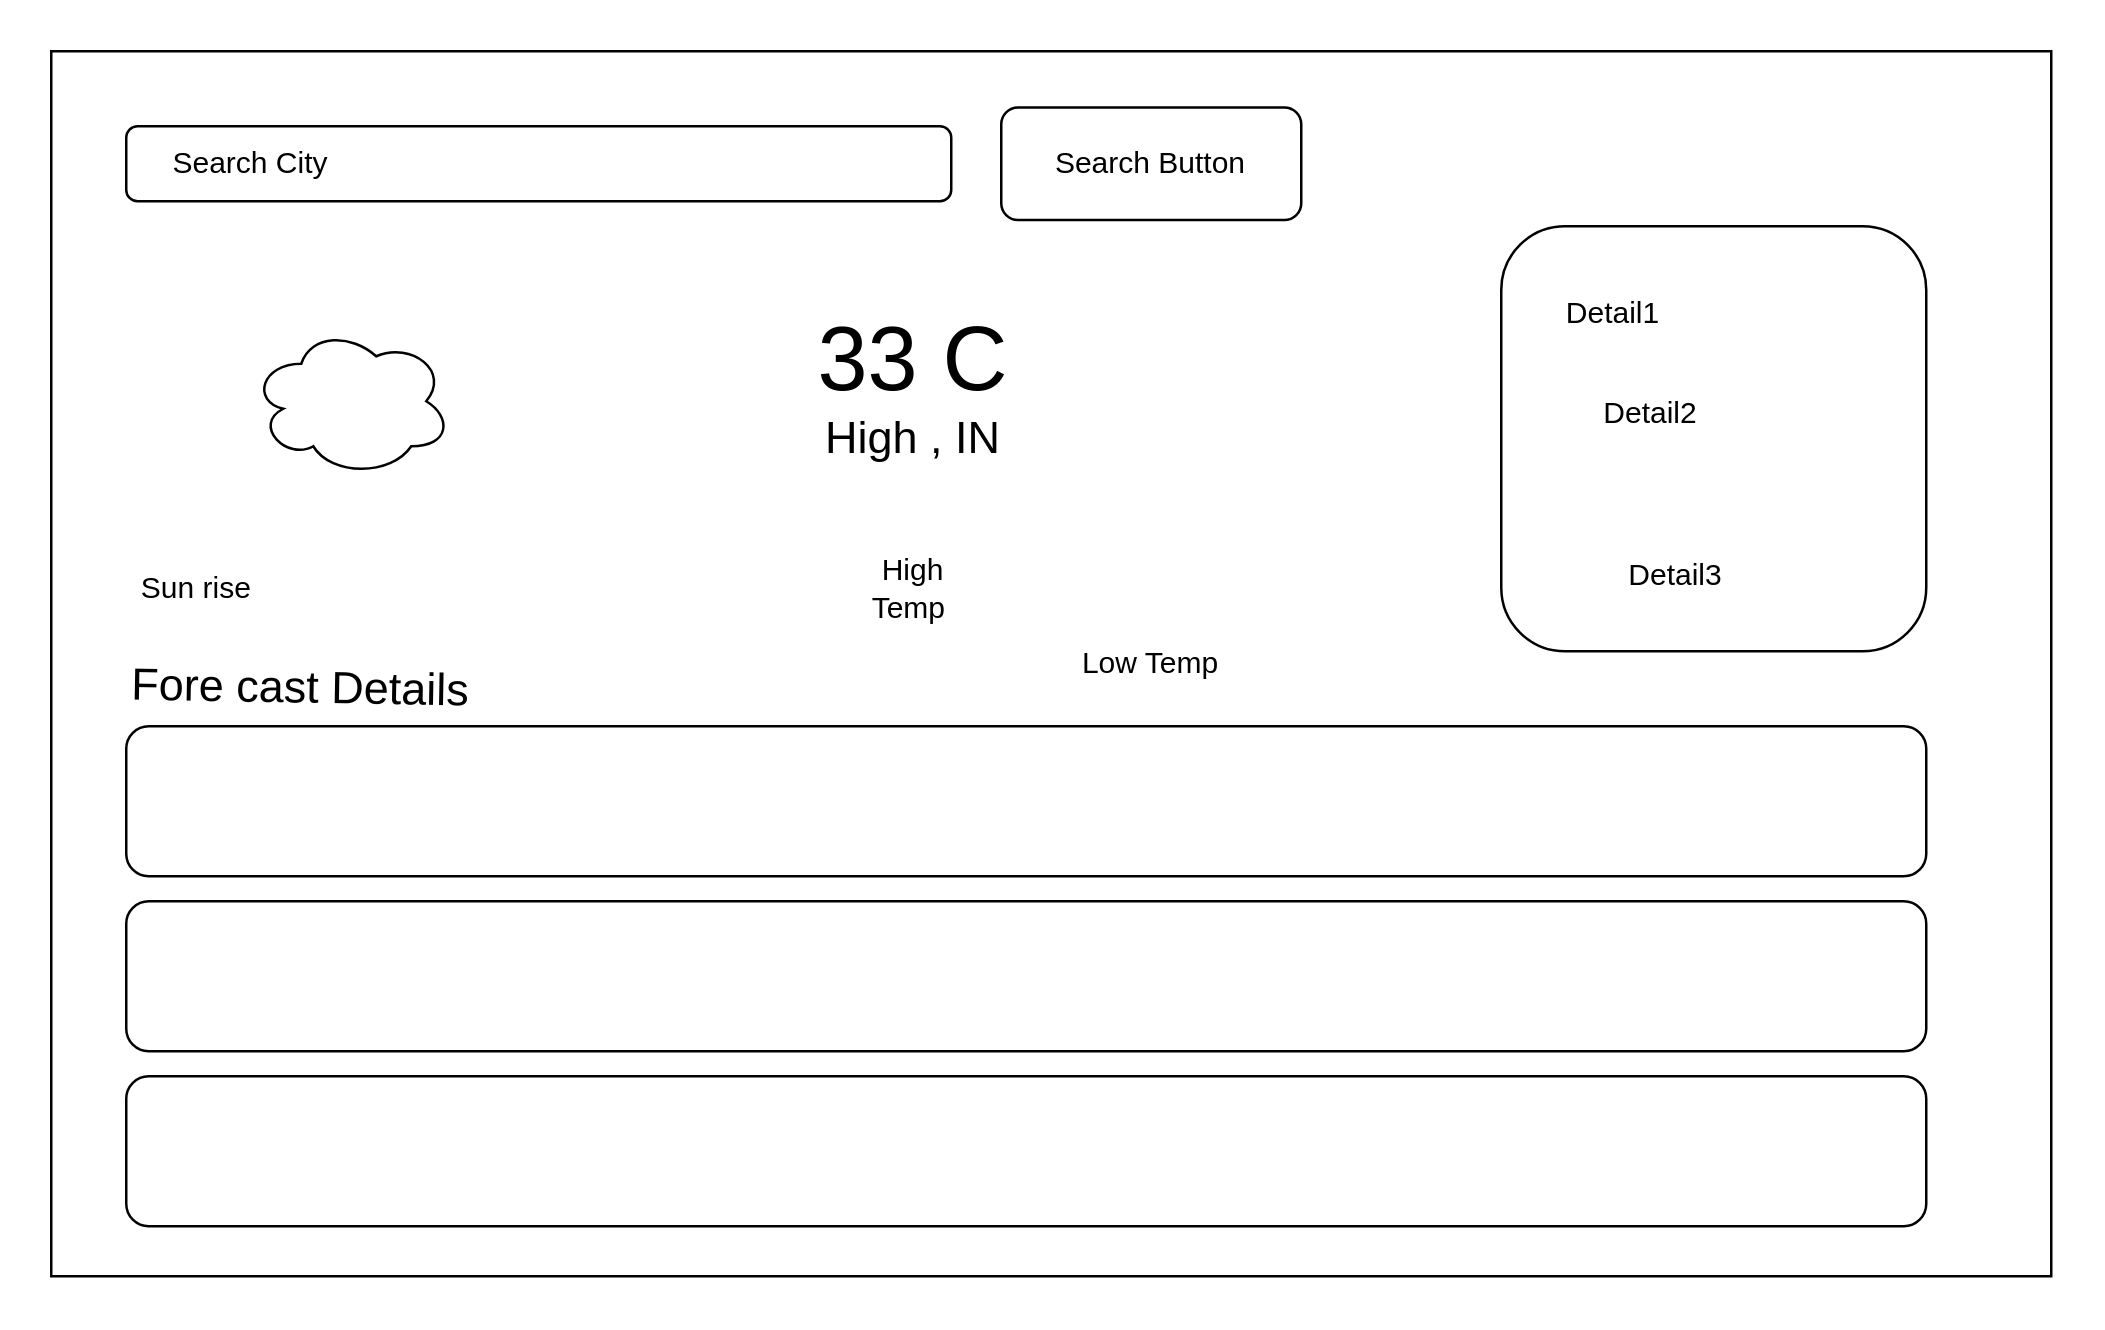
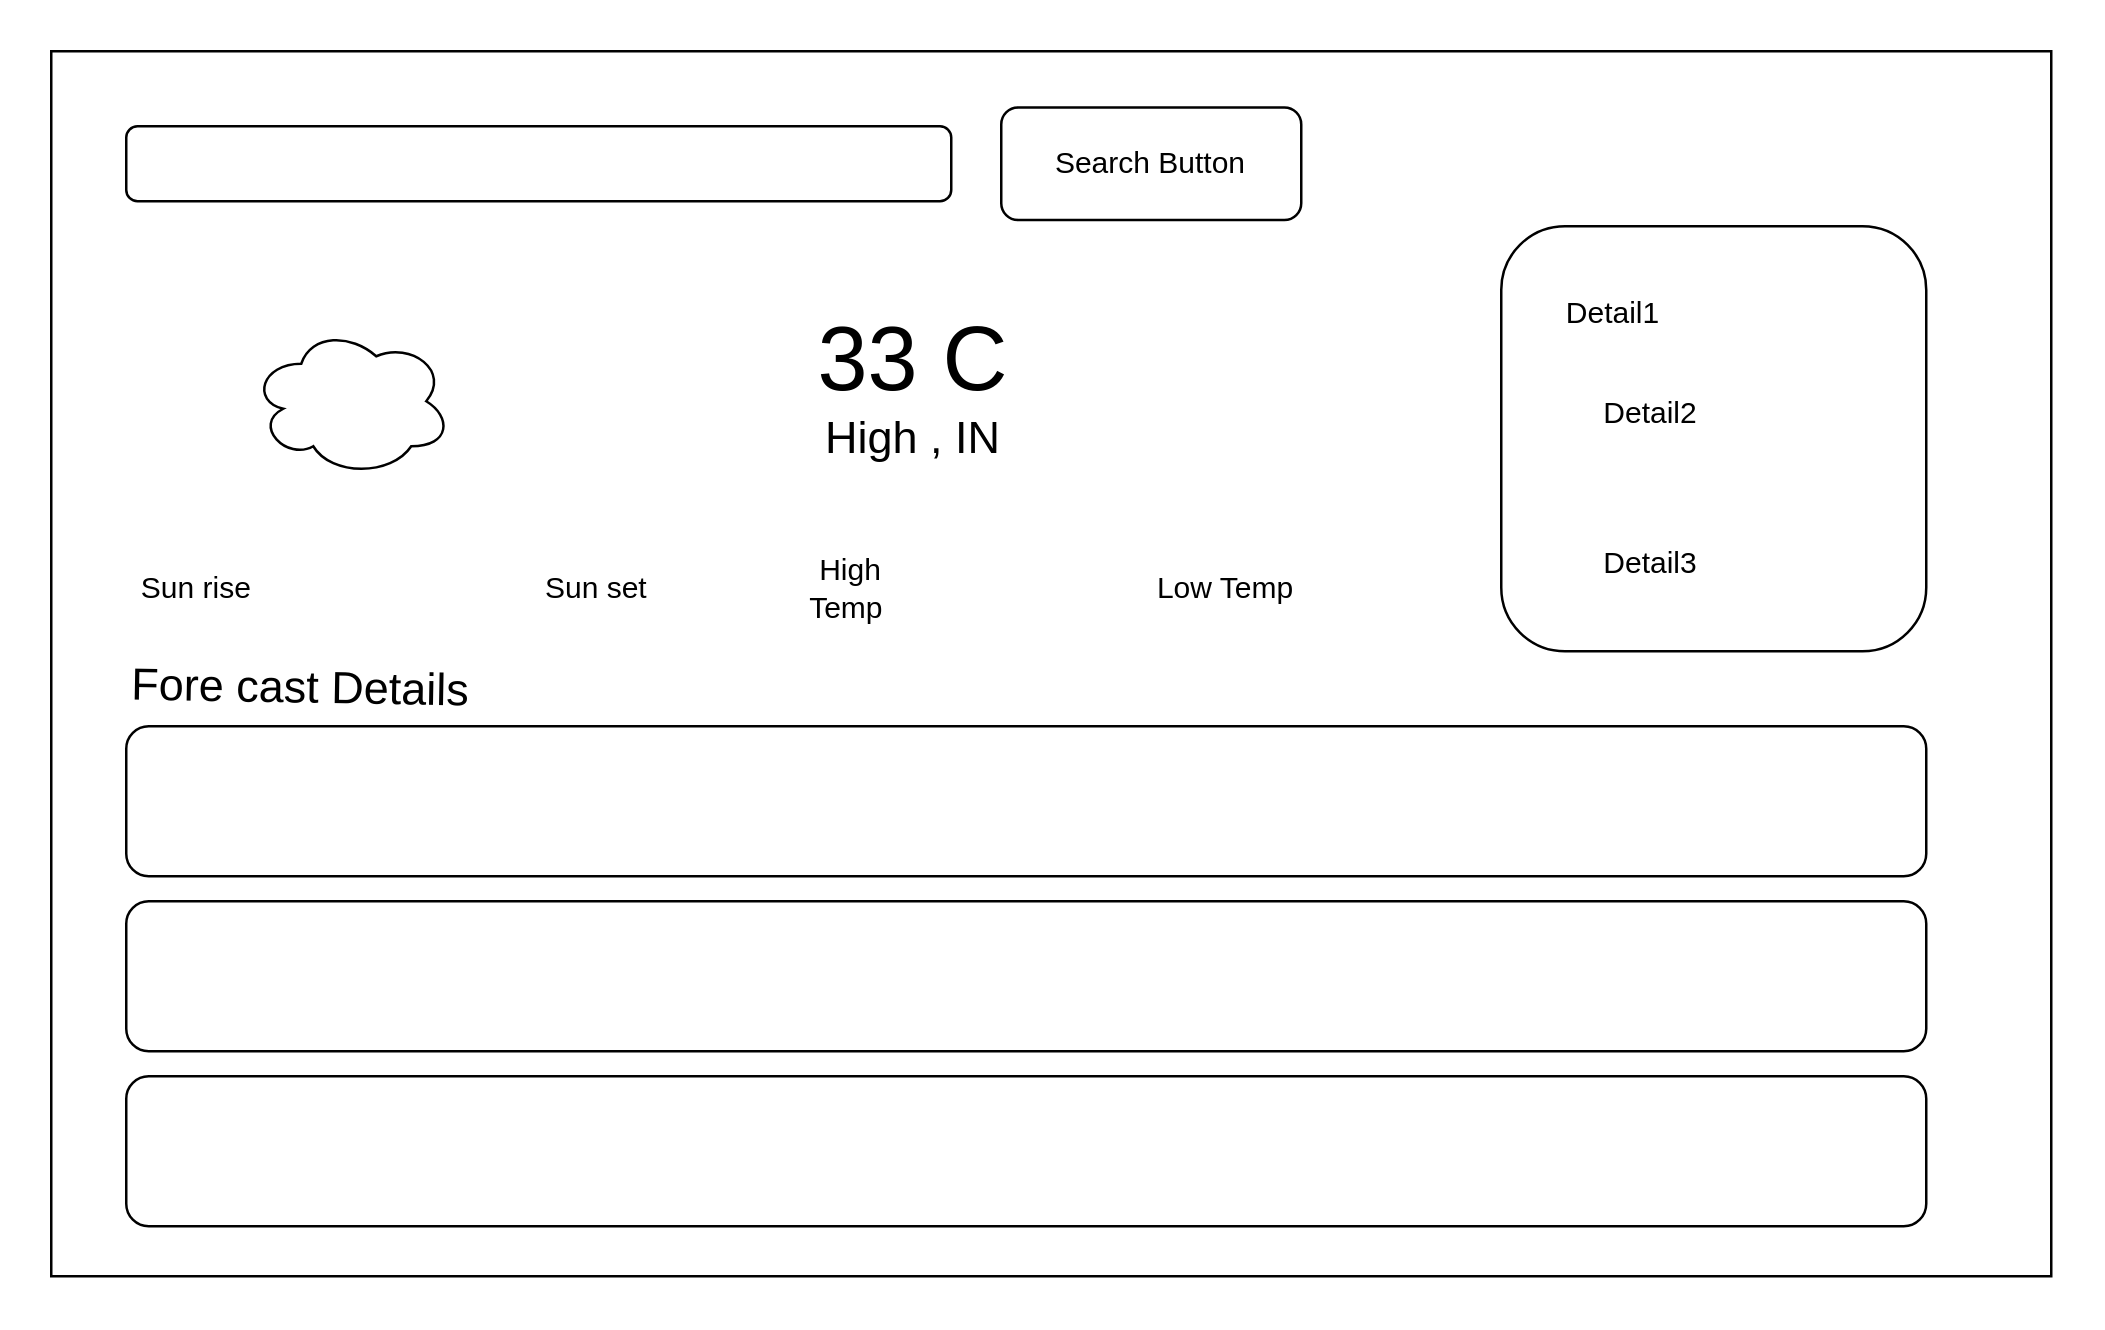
(251, 164) -> none
(1676, 576) -> (1651, 564)
none -> (601, 589)
(914, 589) -> (851, 589)
(1151, 664) -> (1226, 589)
